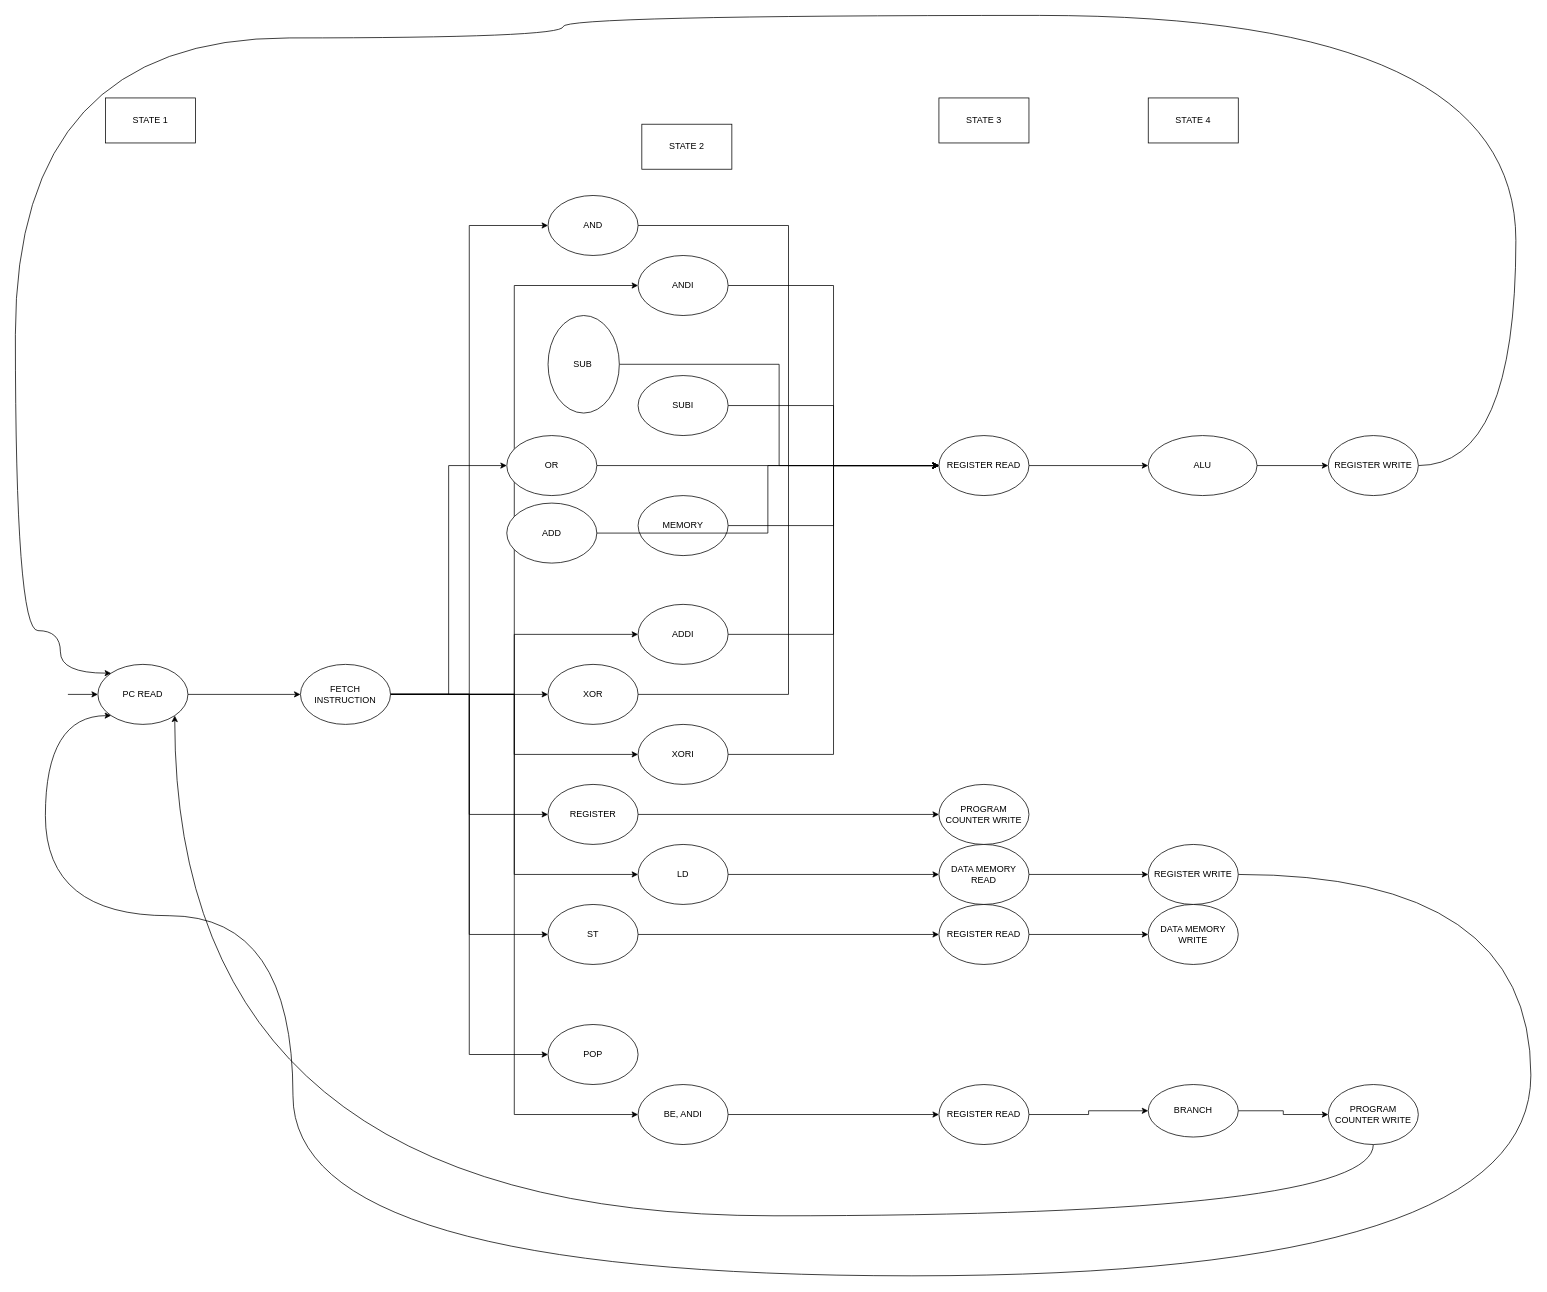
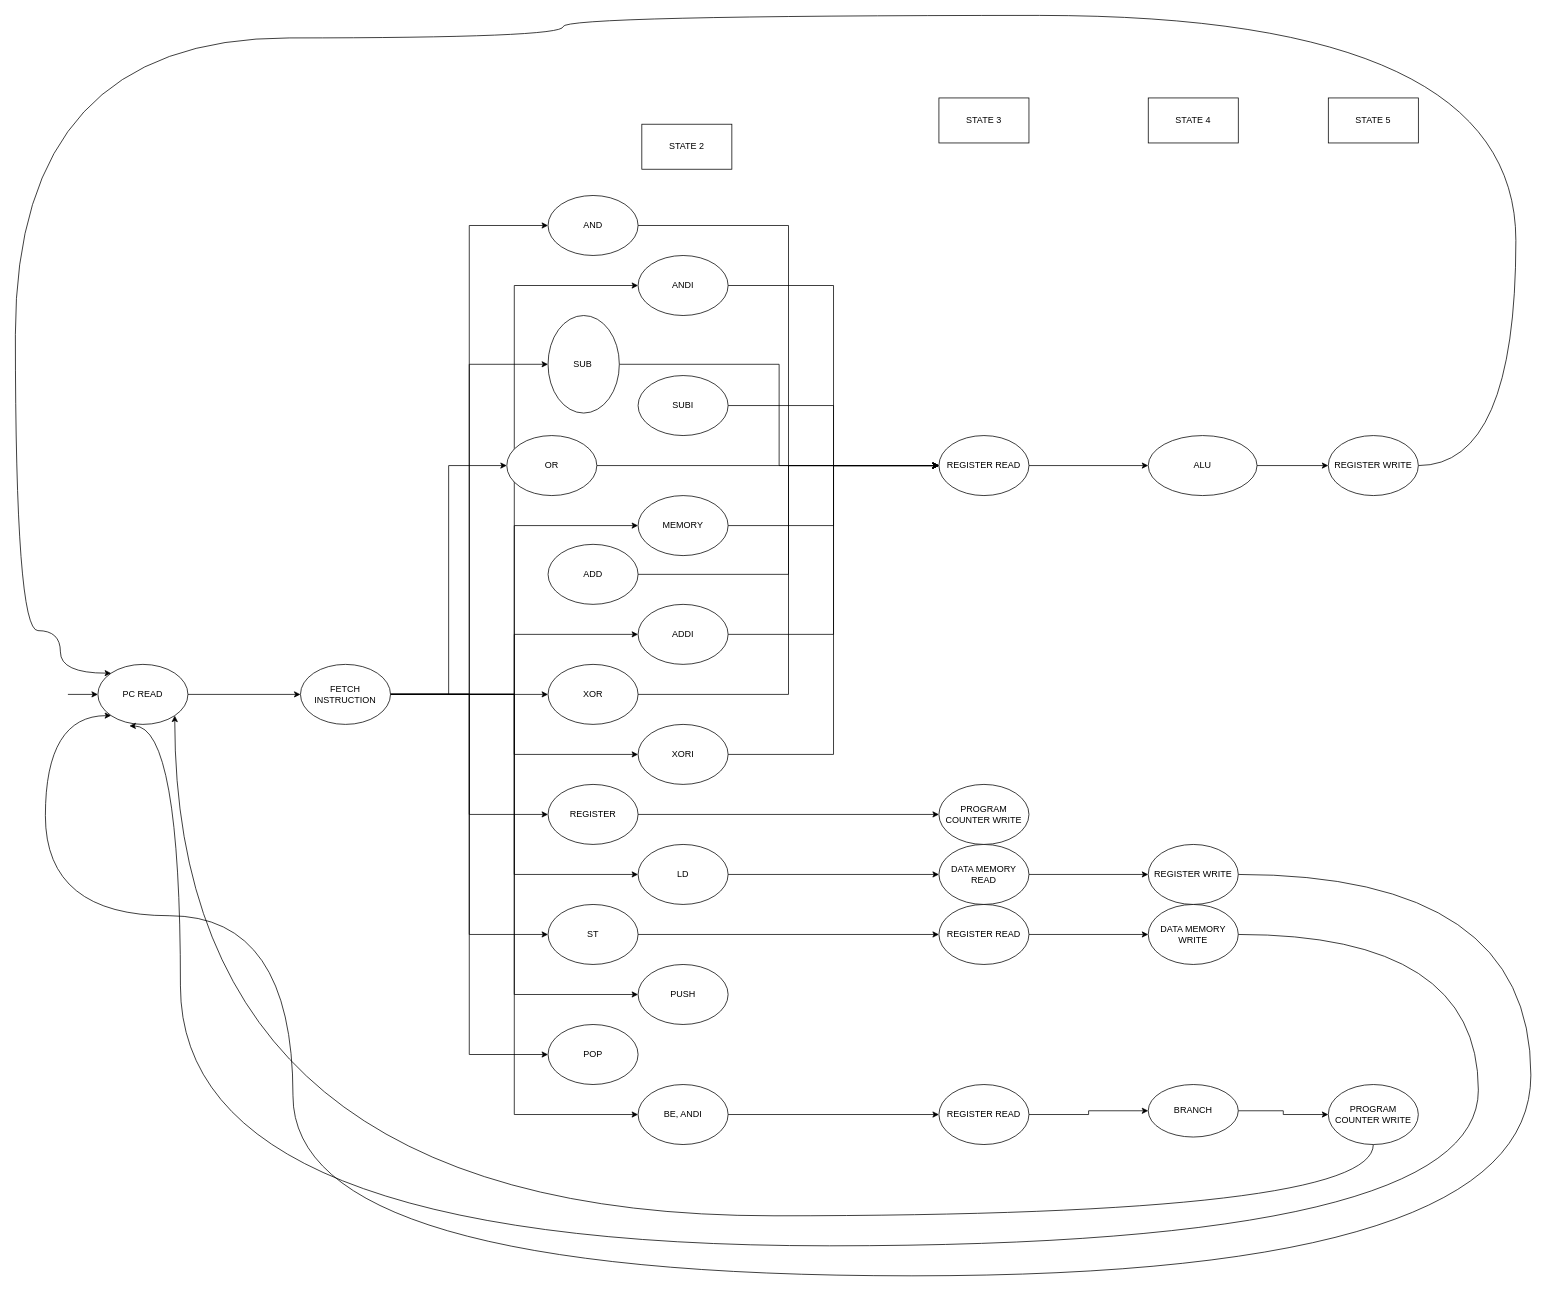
(150, 120) -> none
none -> (1373, 120)
none -> (507, 364)
none -> (575, 525)
(552, 533) -> (593, 574)
none -> (575, 994)
none -> (683, 994)
none -> (1387, 1184)
